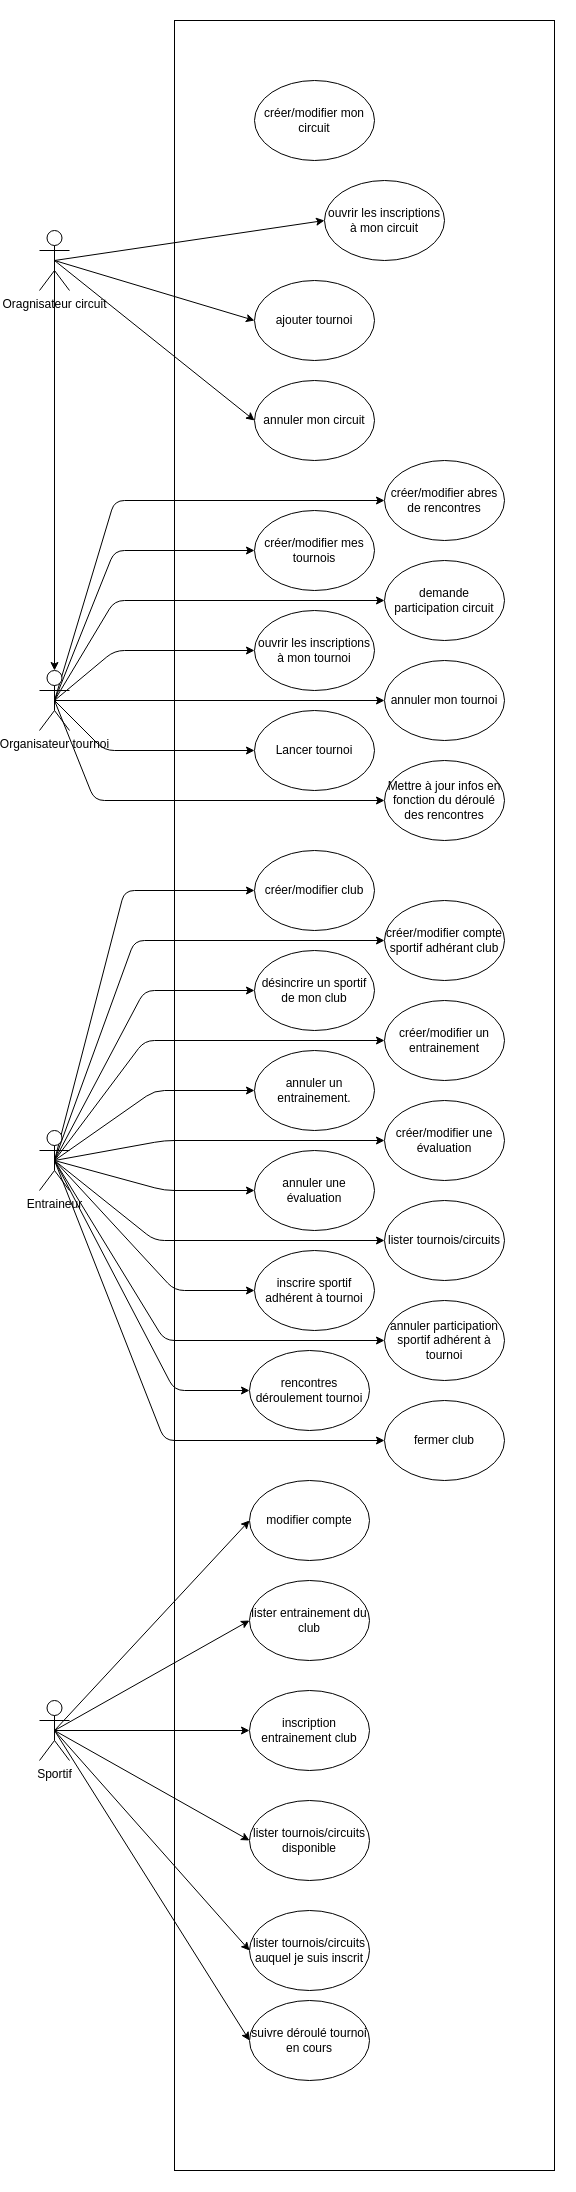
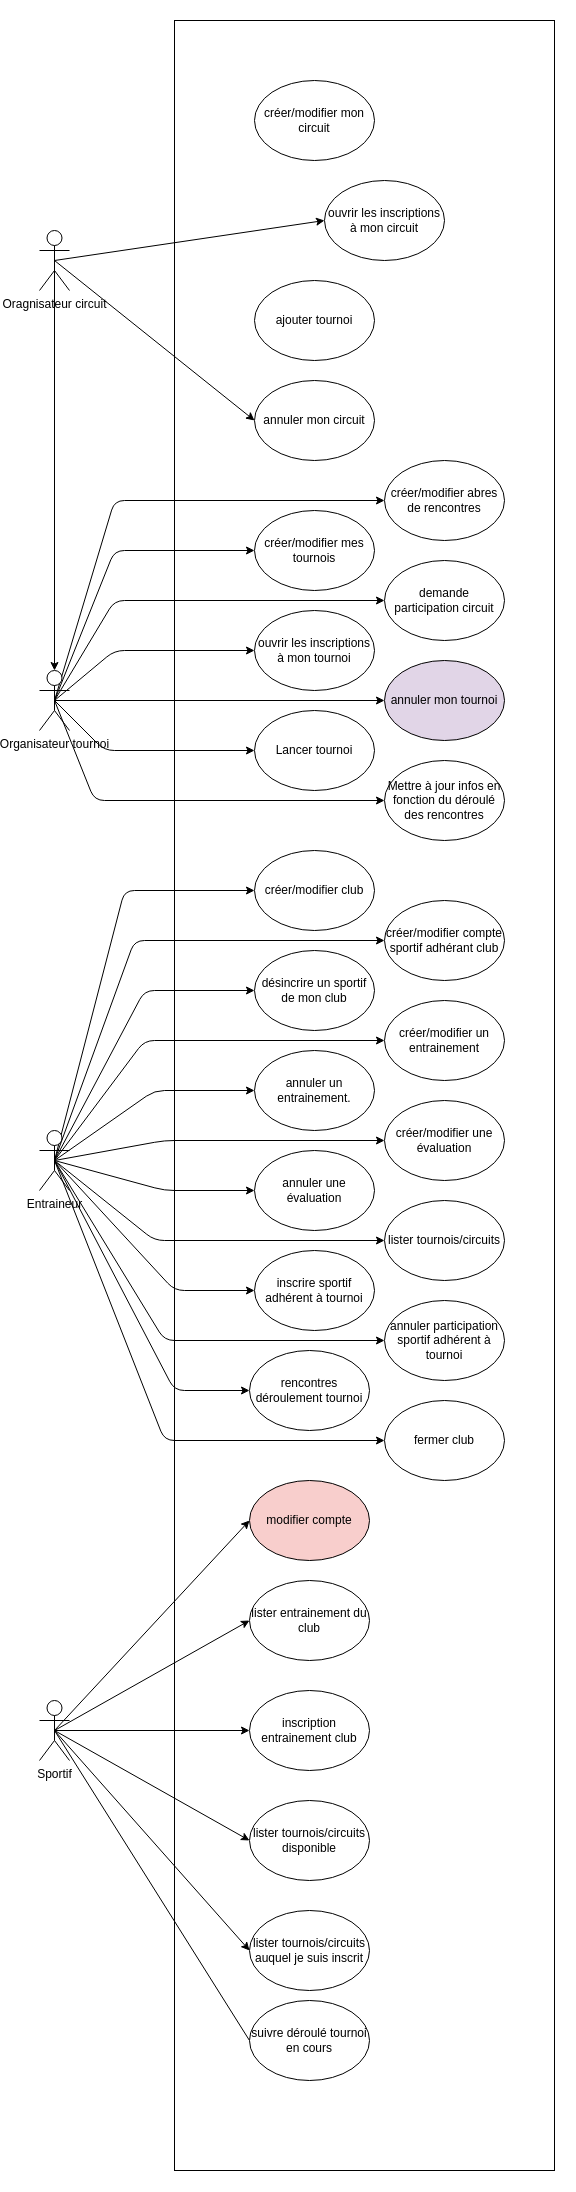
(155, 291) -> none
(445, 701) -> (445, 701)
(310, 1521) -> (310, 1521)
(245, 2033) -> (246, 2035)
